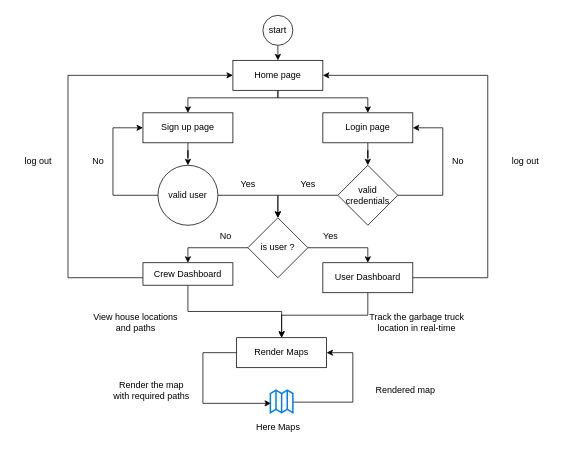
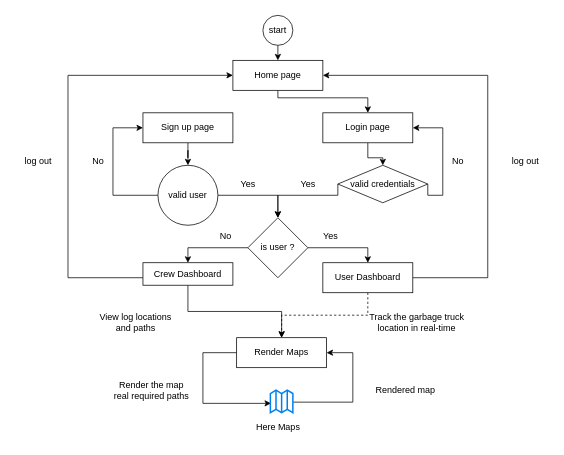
(227, 98) -> none
(368, 195) -> (383, 184)
(337, 315) -> (337, 315)
(136, 323) -> (136, 323)
(152, 390) -> (152, 390)
